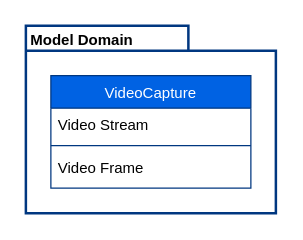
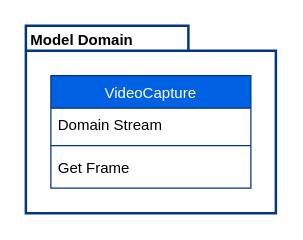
(104, 125) -> (108, 125)
(100, 168) -> (93, 168)
